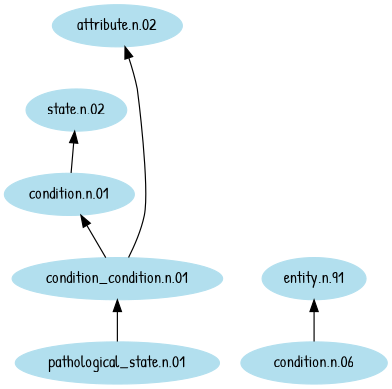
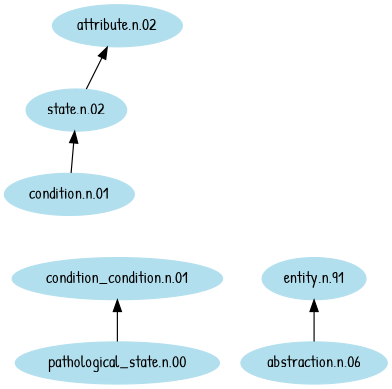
(144, 159) -> (94, 73)
(96, 242) -> none
(117, 363) -> (117, 363)
(314, 363) -> (314, 363)
